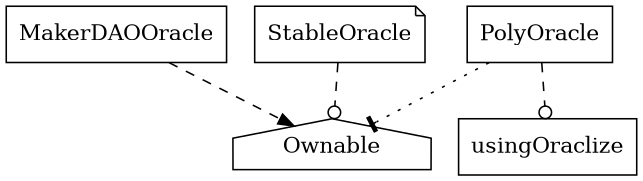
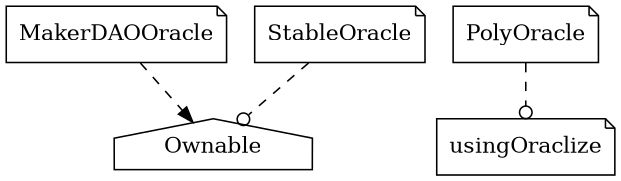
(116, 34) -> (116, 34)
(540, 34) -> (526, 34)
(433, 92) -> none
(548, 147) -> (526, 147)
